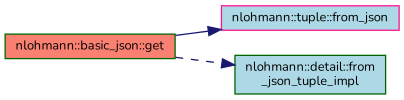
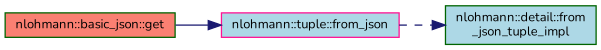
(199, 60) -> (416, 25)
